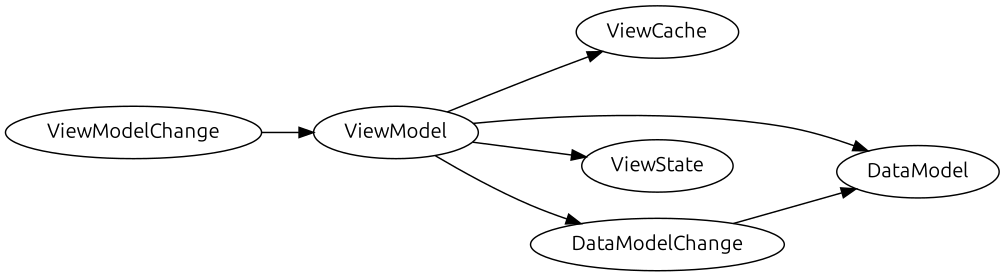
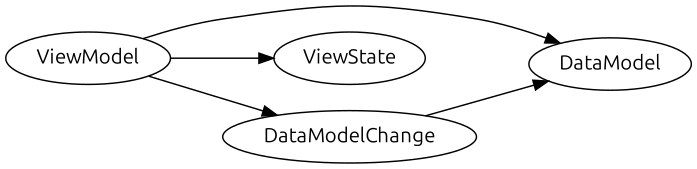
(657, 32) -> none
(134, 132) -> none
